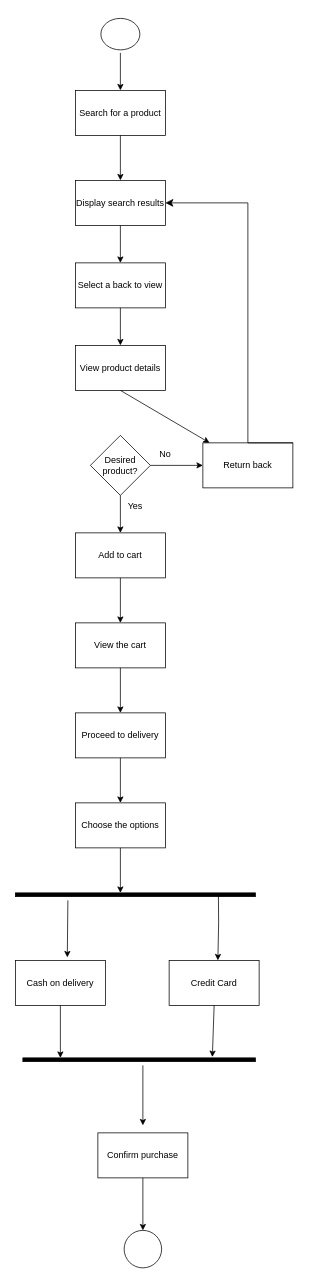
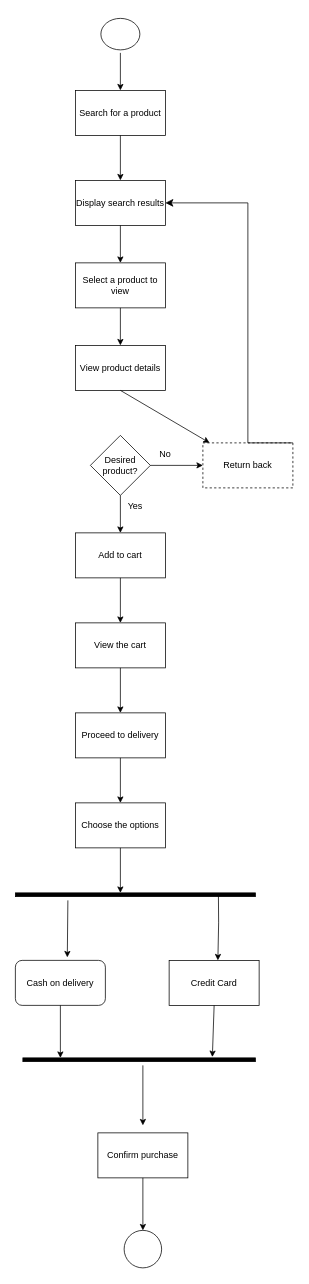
(120, 285) -> (120, 285)
(248, 465) -> (248, 465)
(60, 983) -> (60, 983)
